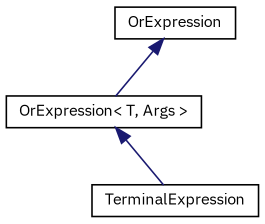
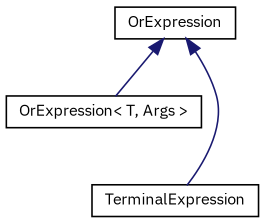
(145, 163) -> (218, 120)
